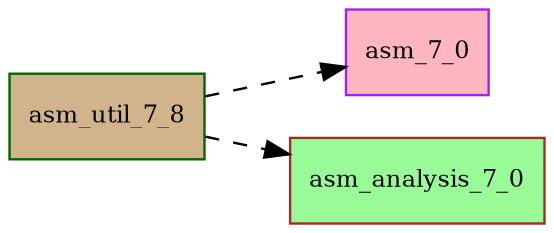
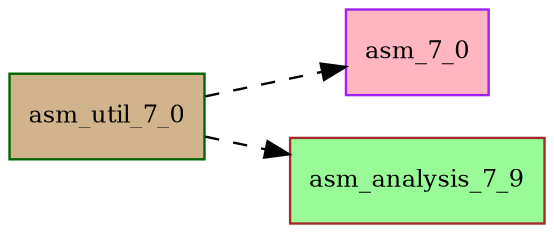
(107, 117) -> (107, 117)
(417, 181) -> (417, 181)
